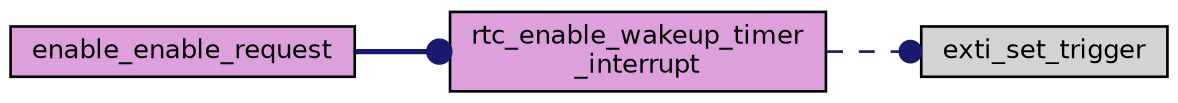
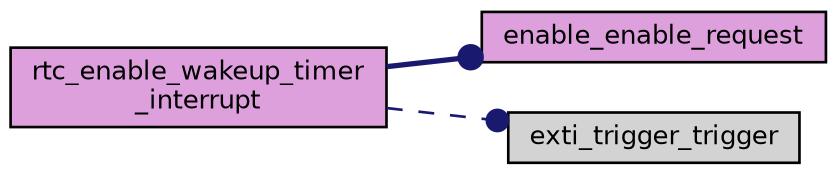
(392, 52) -> (423, 63)
(1044, 52) -> (654, 138)
